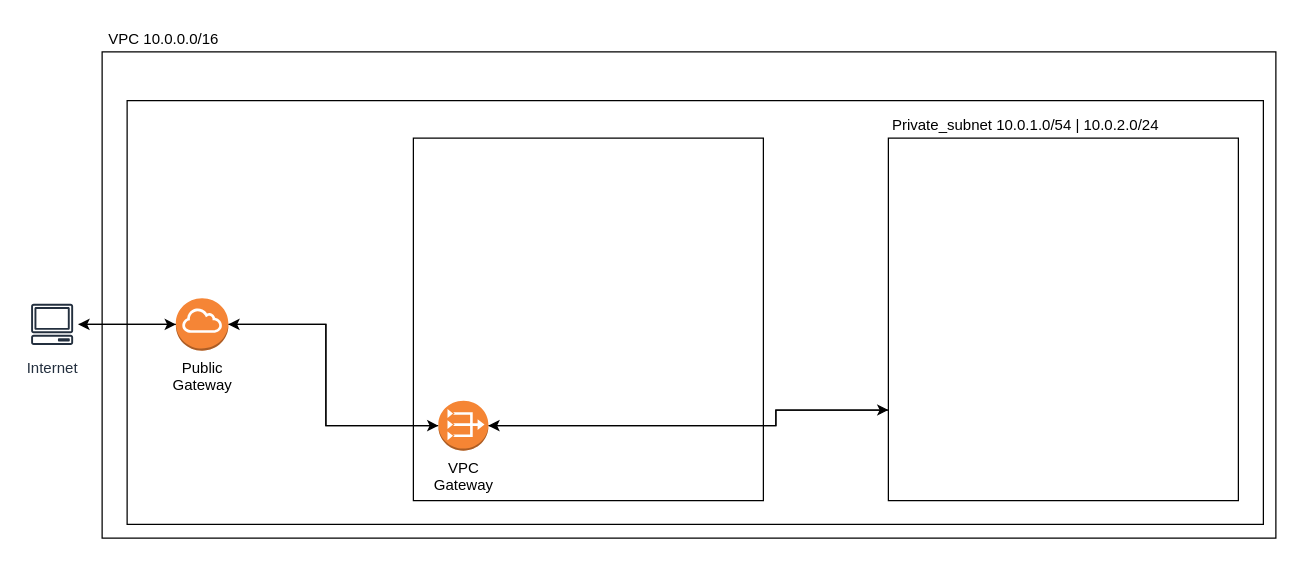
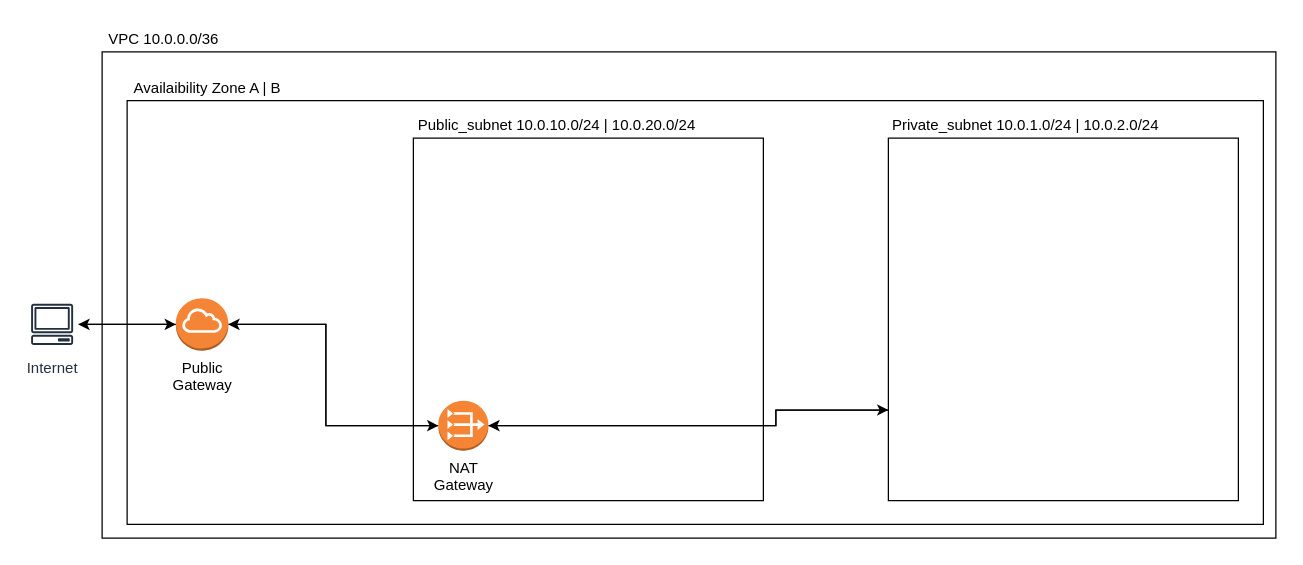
(164, 39) -> (164, 39)
none -> (208, 88)
none -> (557, 125)
(1026, 126) -> (1026, 126)
(464, 477) -> (464, 477)
